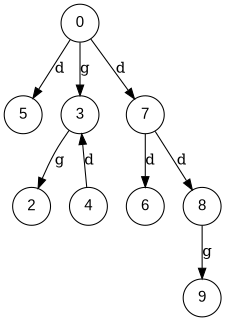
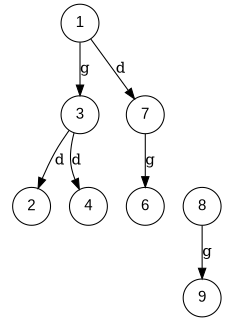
(80, 23) -> (80, 23)
(23, 115) -> none
(171, 156) -> none
(60, 161) -> (60, 161)
(151, 161) -> (151, 161)
(85, 166) -> (71, 156)
